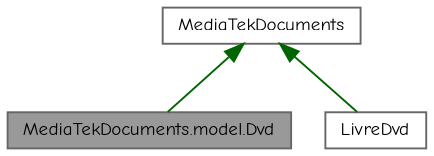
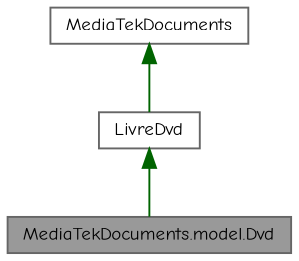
(198, 84) -> (149, 192)
